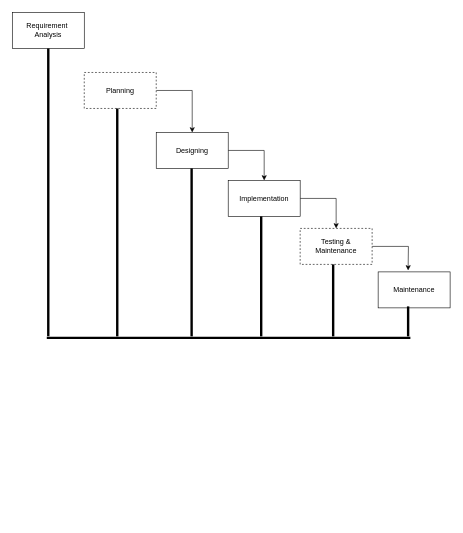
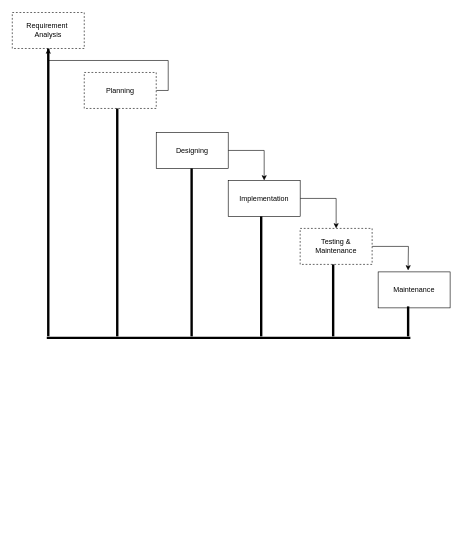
(48, 30) -> (48, 30)
(180, 90) -> (120, 60)
